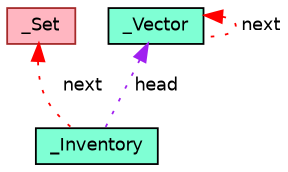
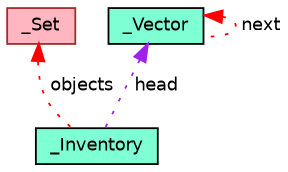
(80, 86) -> (80, 86)
